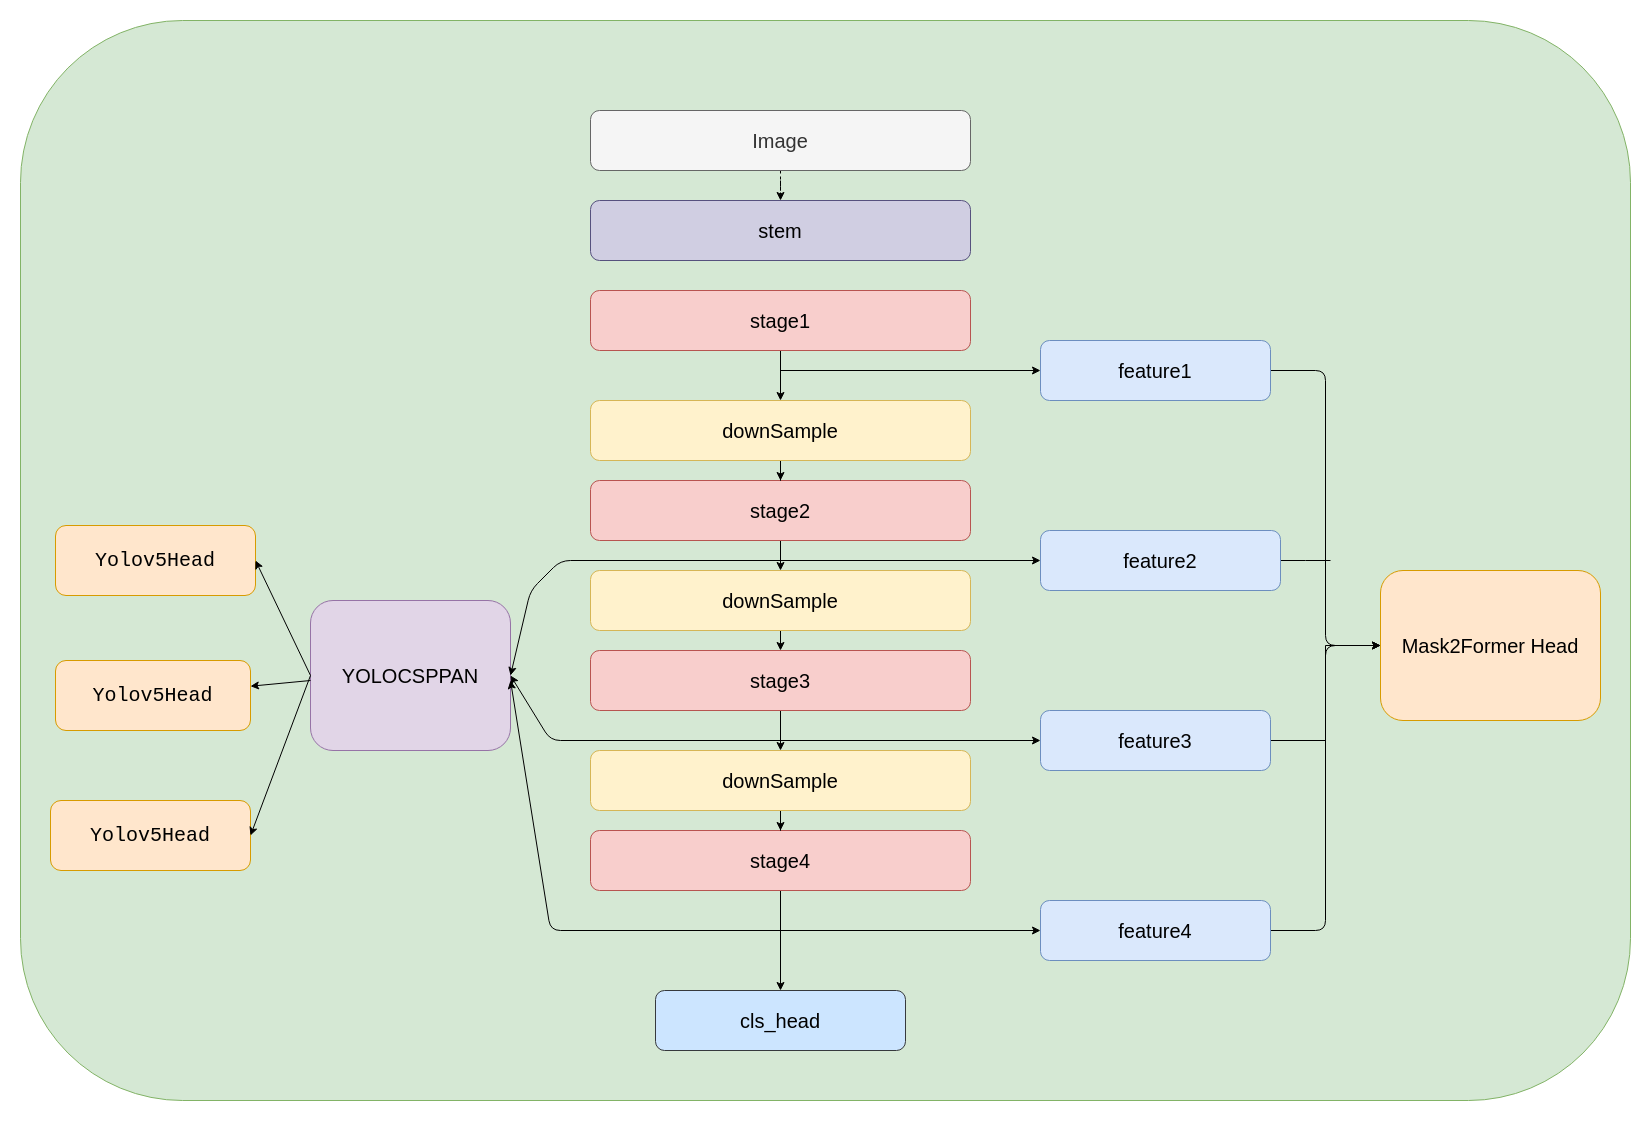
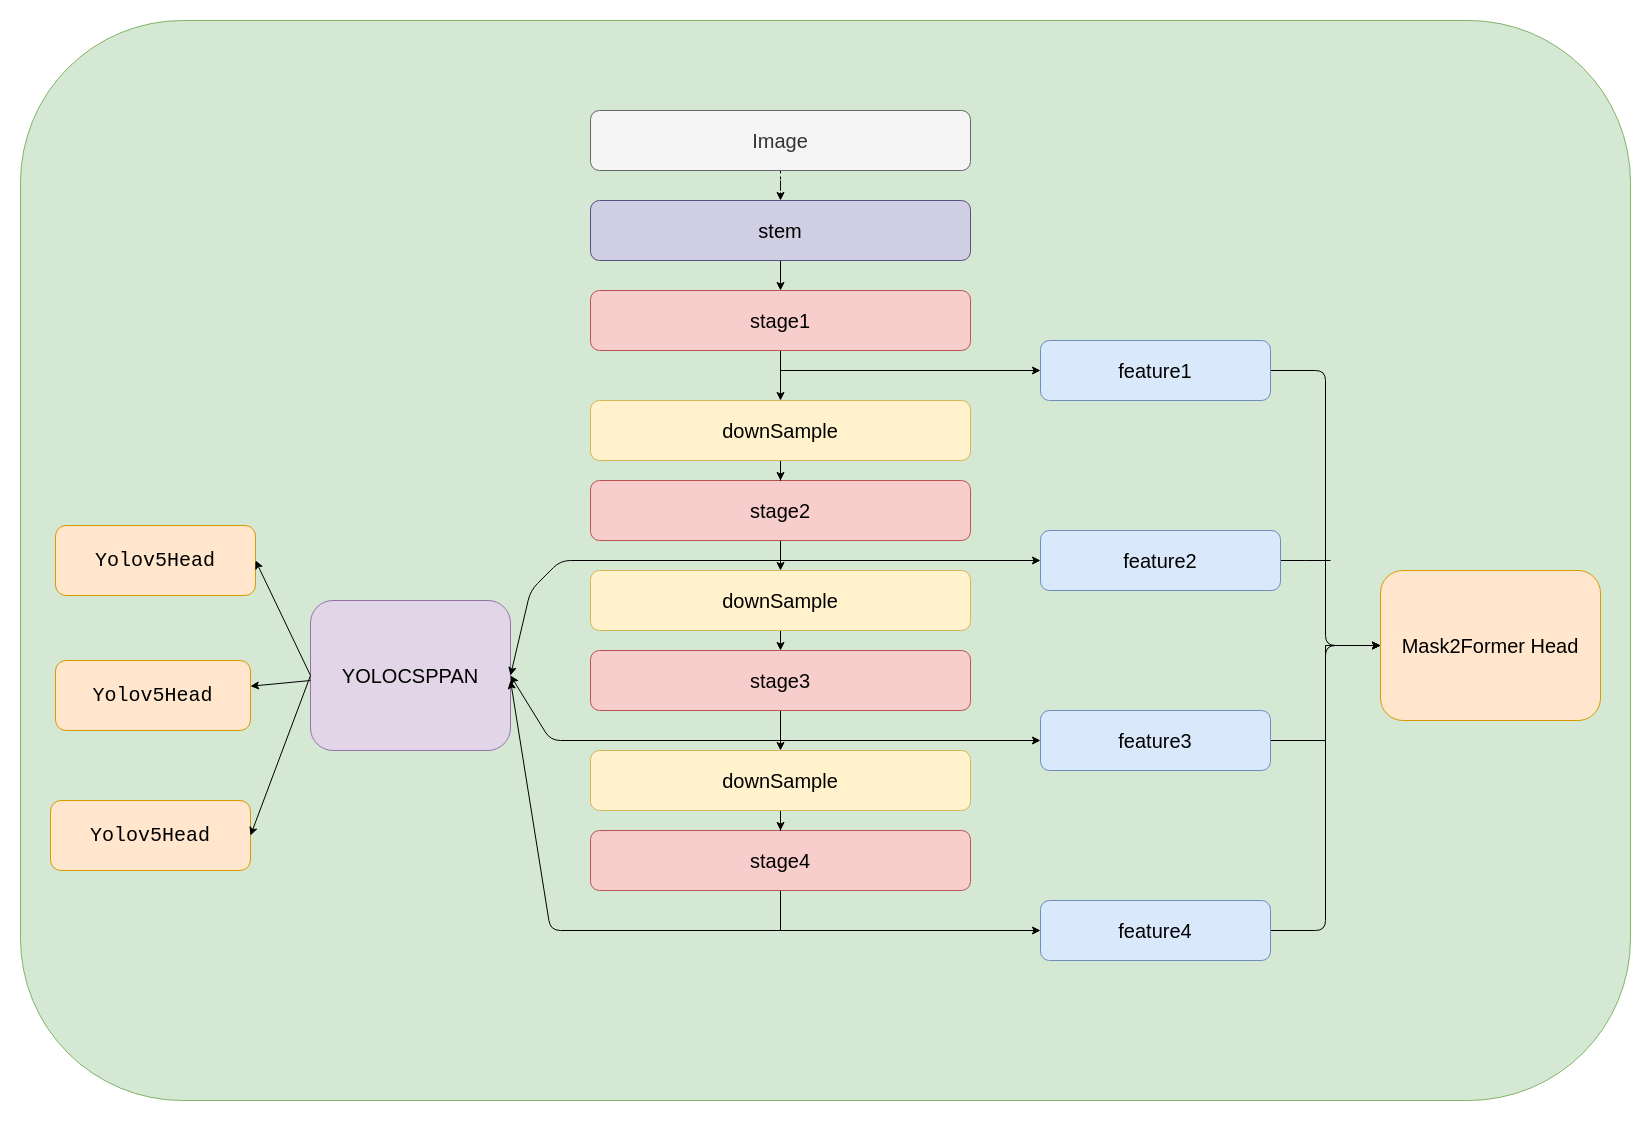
none -> (781, 280)
(781, 958) -> none
(781, 1021) -> none
